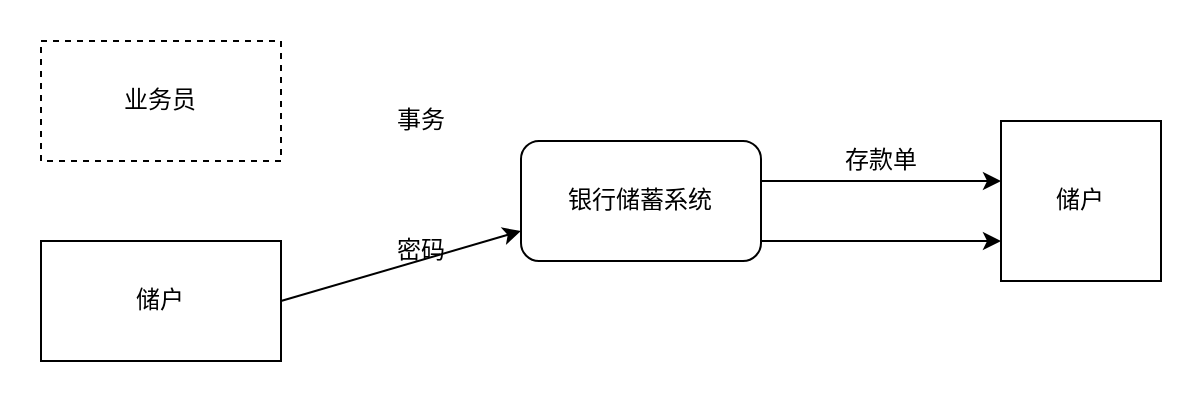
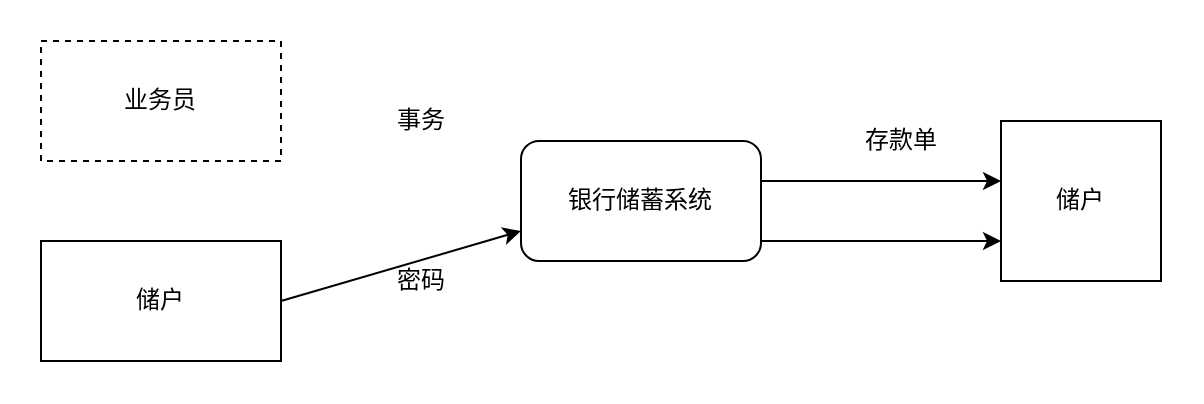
(881, 161) -> (901, 141)
(421, 251) -> (421, 281)
